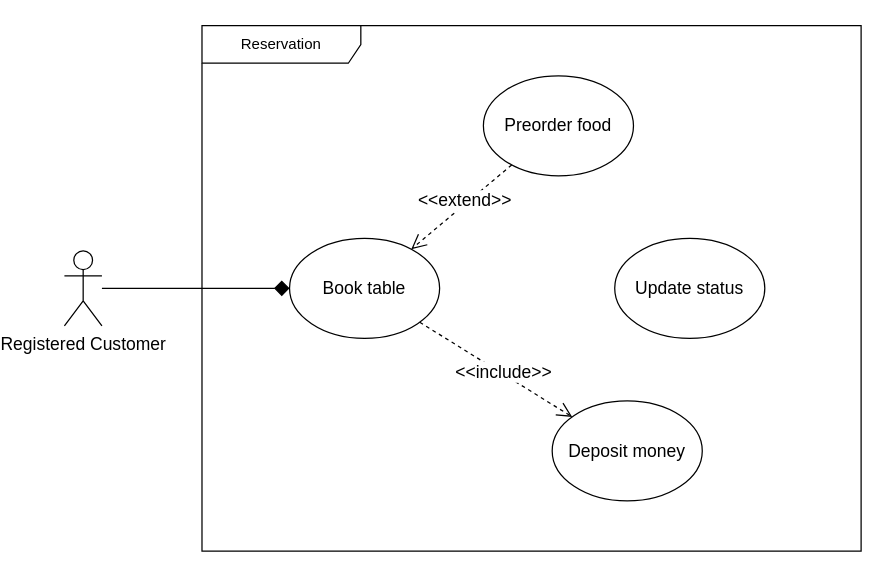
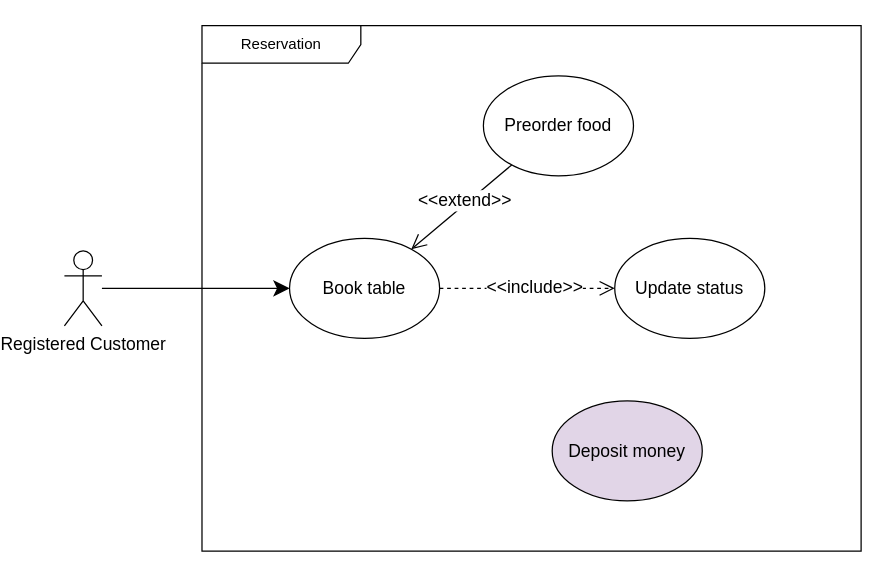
(436, 228) -> (436, 228)
(274, 288) -> (275, 288)
(529, 390) -> (525, 288)
(627, 451) -> (627, 451)
